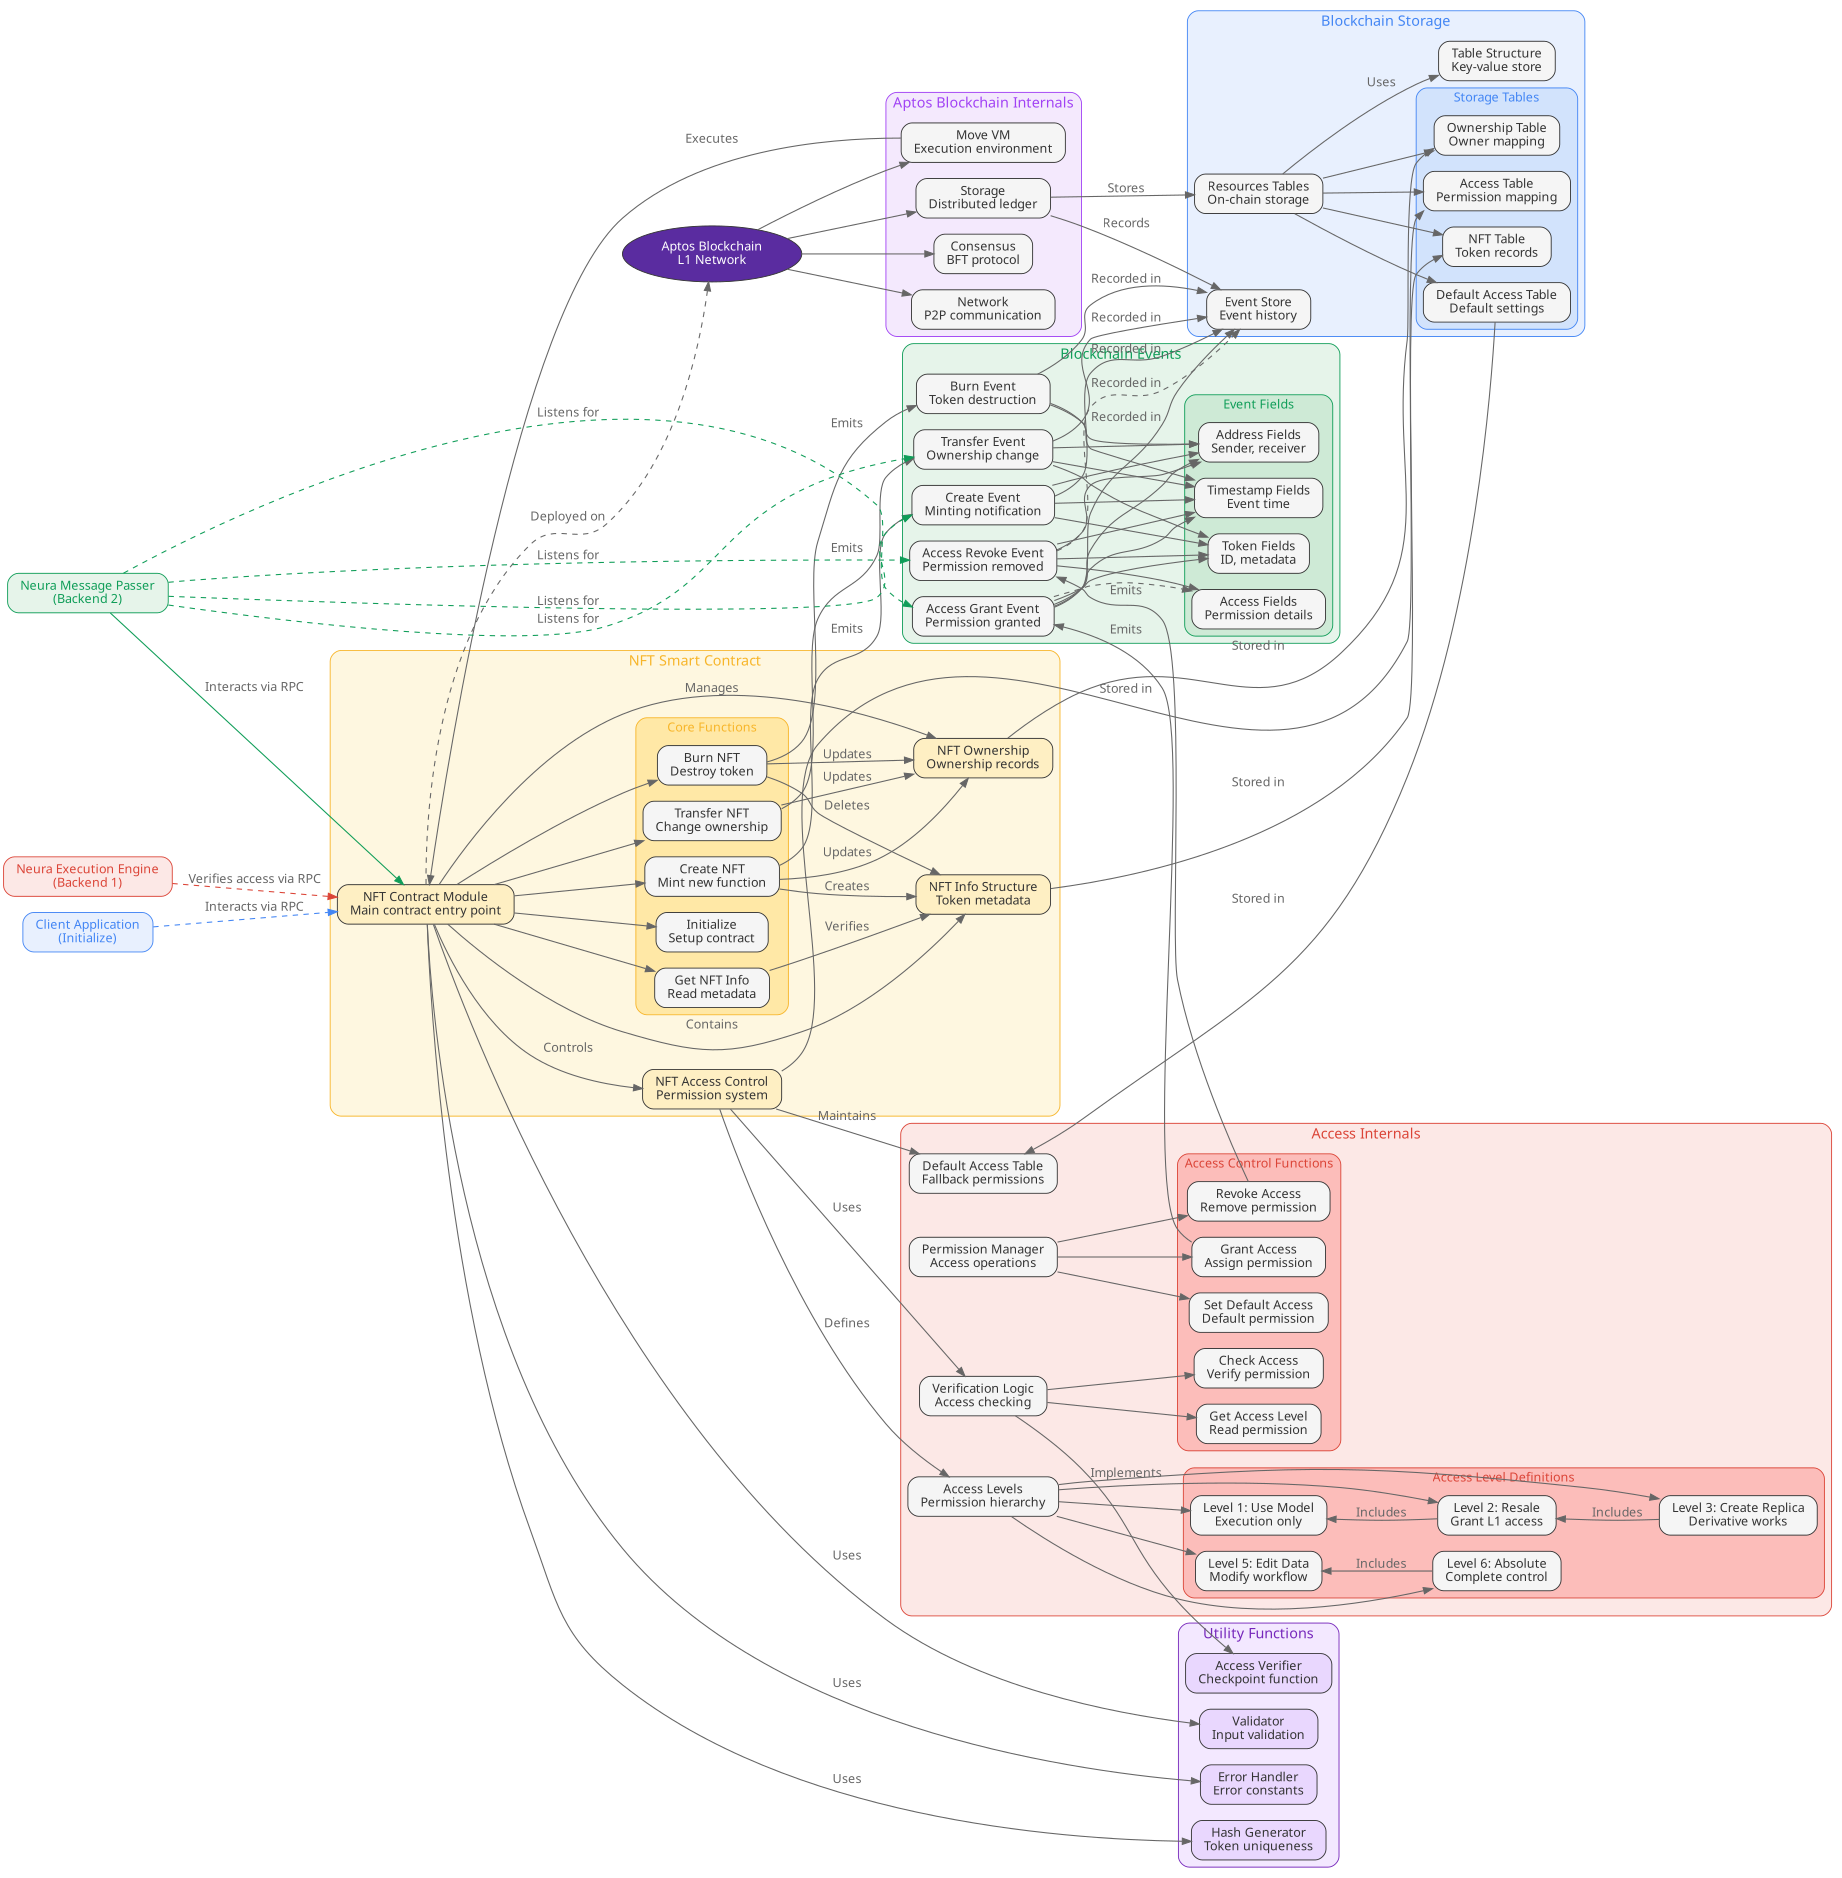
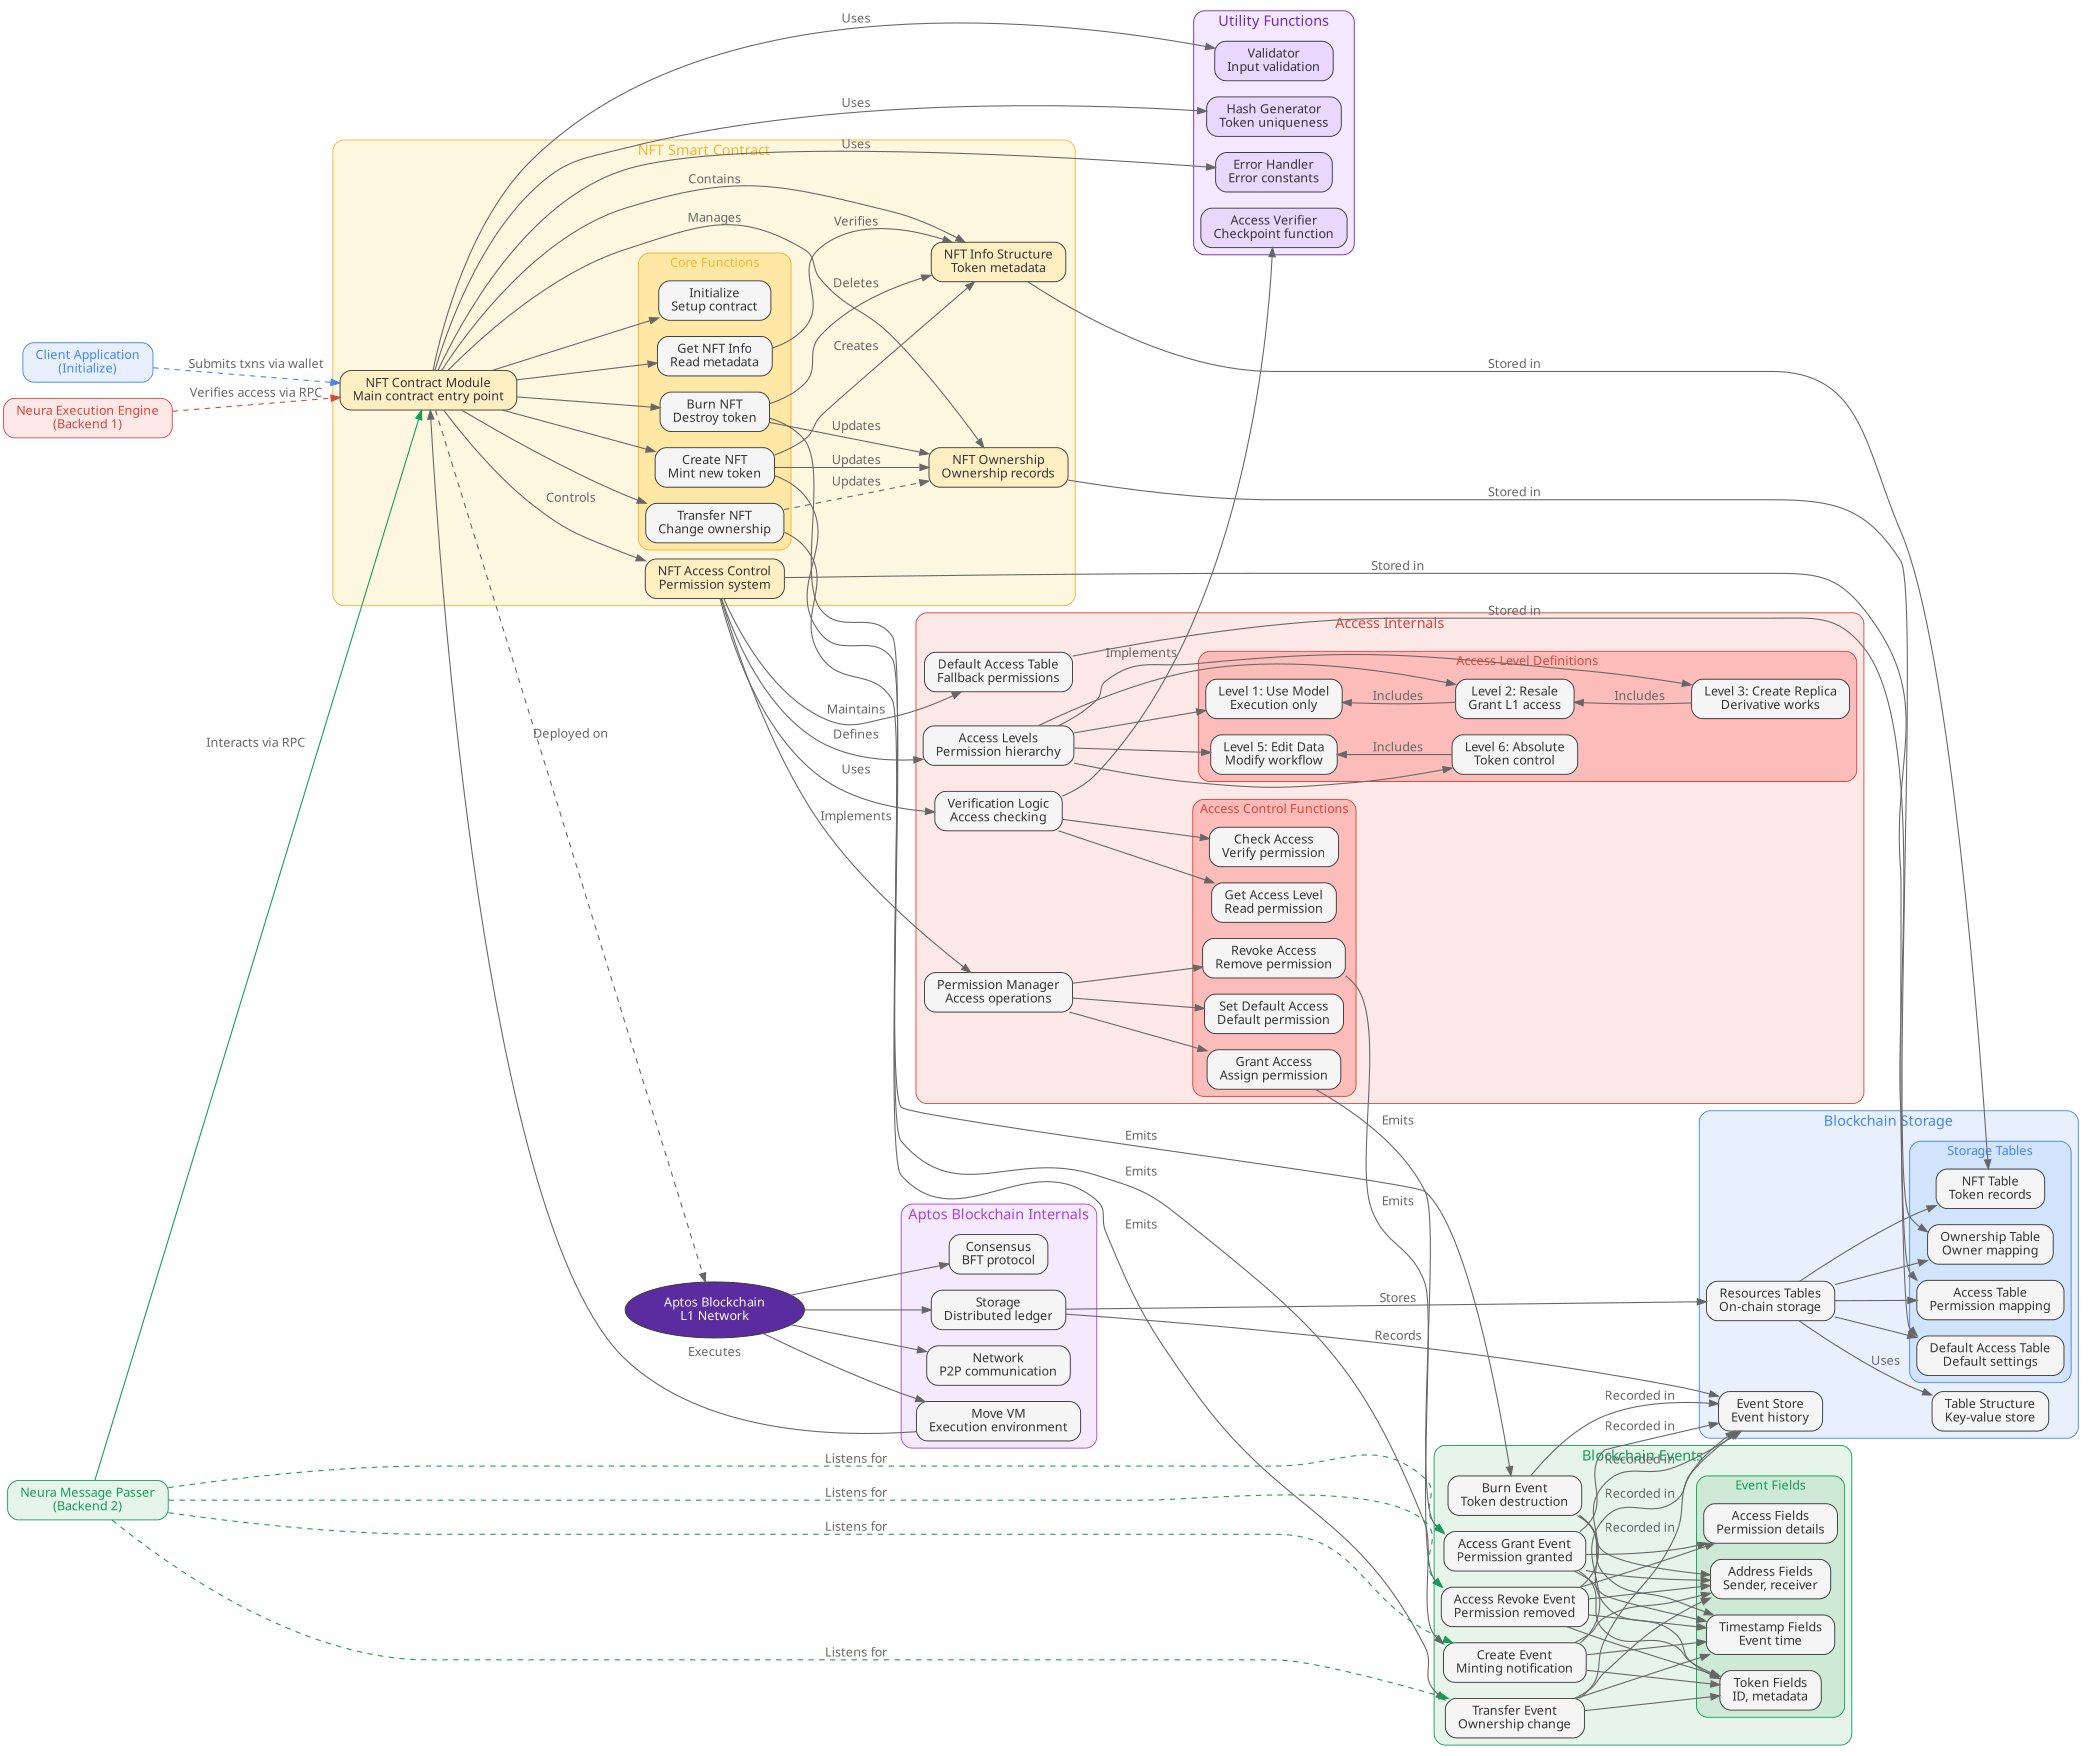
(1099, 400) -> (1616, 1475)
(1118, 583) -> (1642, 1553)
(843, 791) -> (852, 496)
none -> (809, 805)
(1392, 811) -> (1816, 619)
(712, 877) -> (715, 467)
(255, 908) -> (256, 365)
(1497, 1571) -> (1515, 755)
none -> (1606, 1606)
